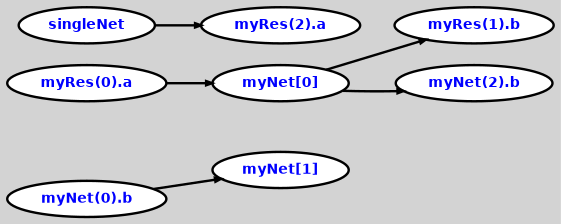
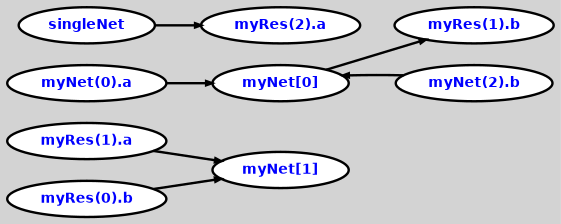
(87, 83) -> (87, 83)
(370, 91) -> (376, 75)
none -> (87, 141)
(87, 199) -> (87, 199)
